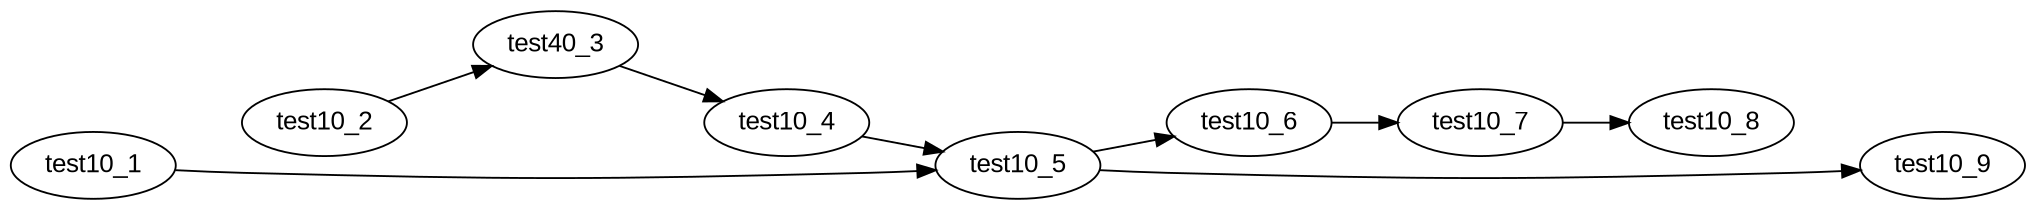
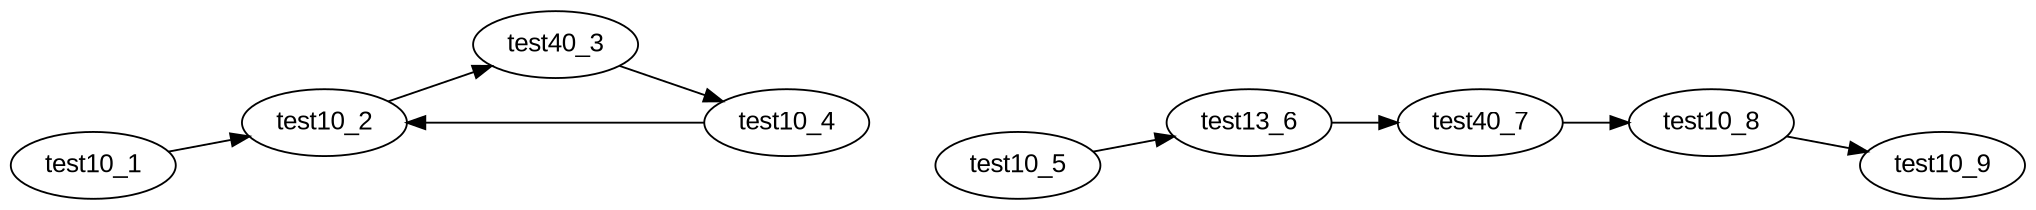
(1249, 123) -> (1249, 123)
(1480, 123) -> (1480, 123)
(893, 142) -> (565, 123)
(546, 178) -> (200, 146)
(1471, 178) -> (1818, 142)
